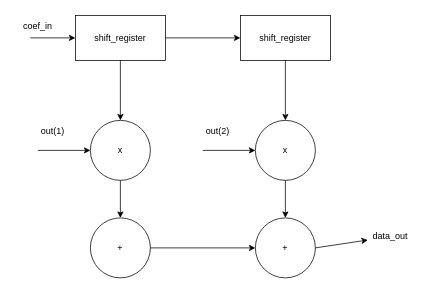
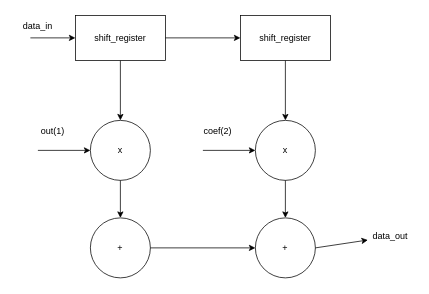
(38, 27) -> (38, 27)
(218, 132) -> (218, 132)
